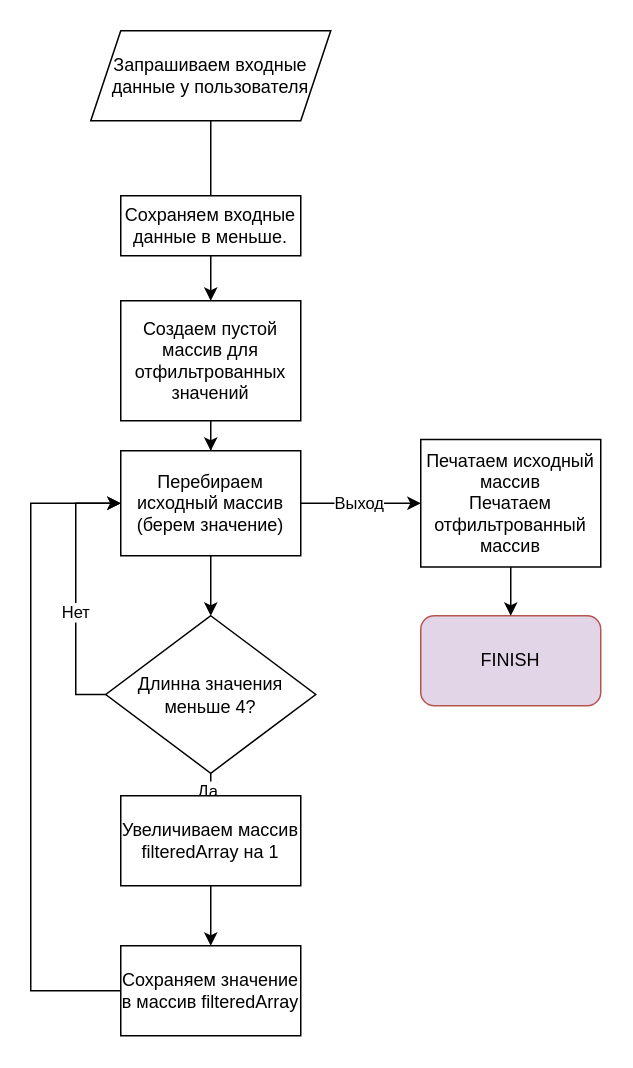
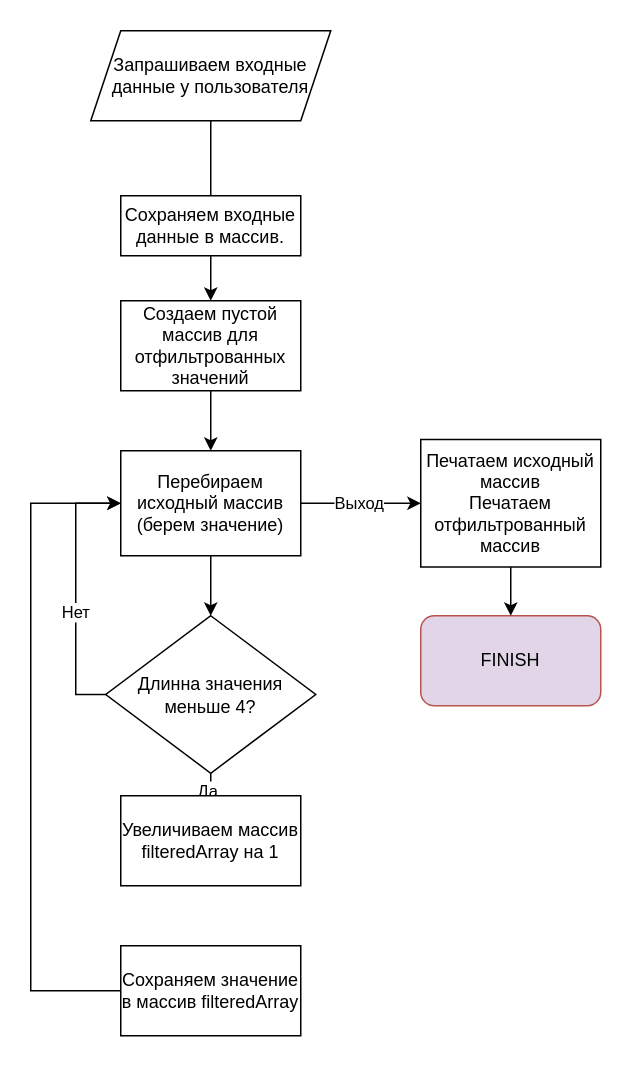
(211, 226) -> (211, 226)
(211, 361) -> (211, 346)
(211, 911) -> none
